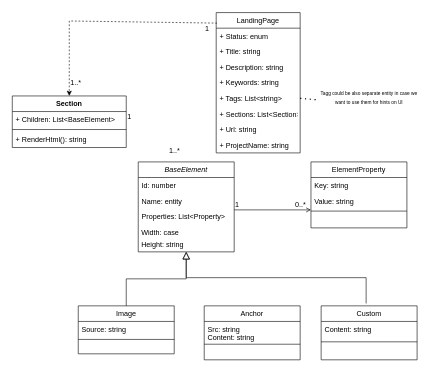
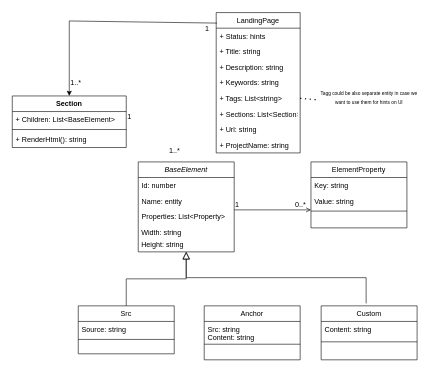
(108, 21) -> (108, 21)
(245, 36) -> (246, 36)
(159, 233) -> (162, 233)
(126, 314) -> (126, 314)
